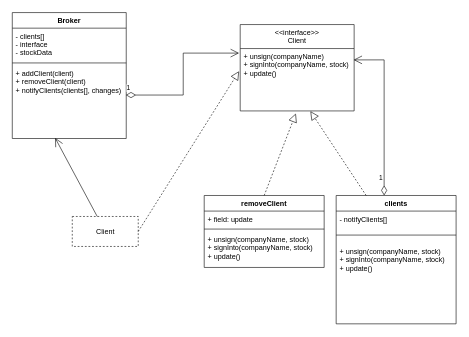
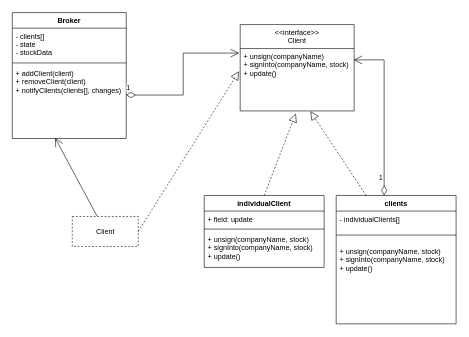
(35, 36) -> (35, 36)
(264, 203) -> (264, 203)
(370, 219) -> (375, 219)
